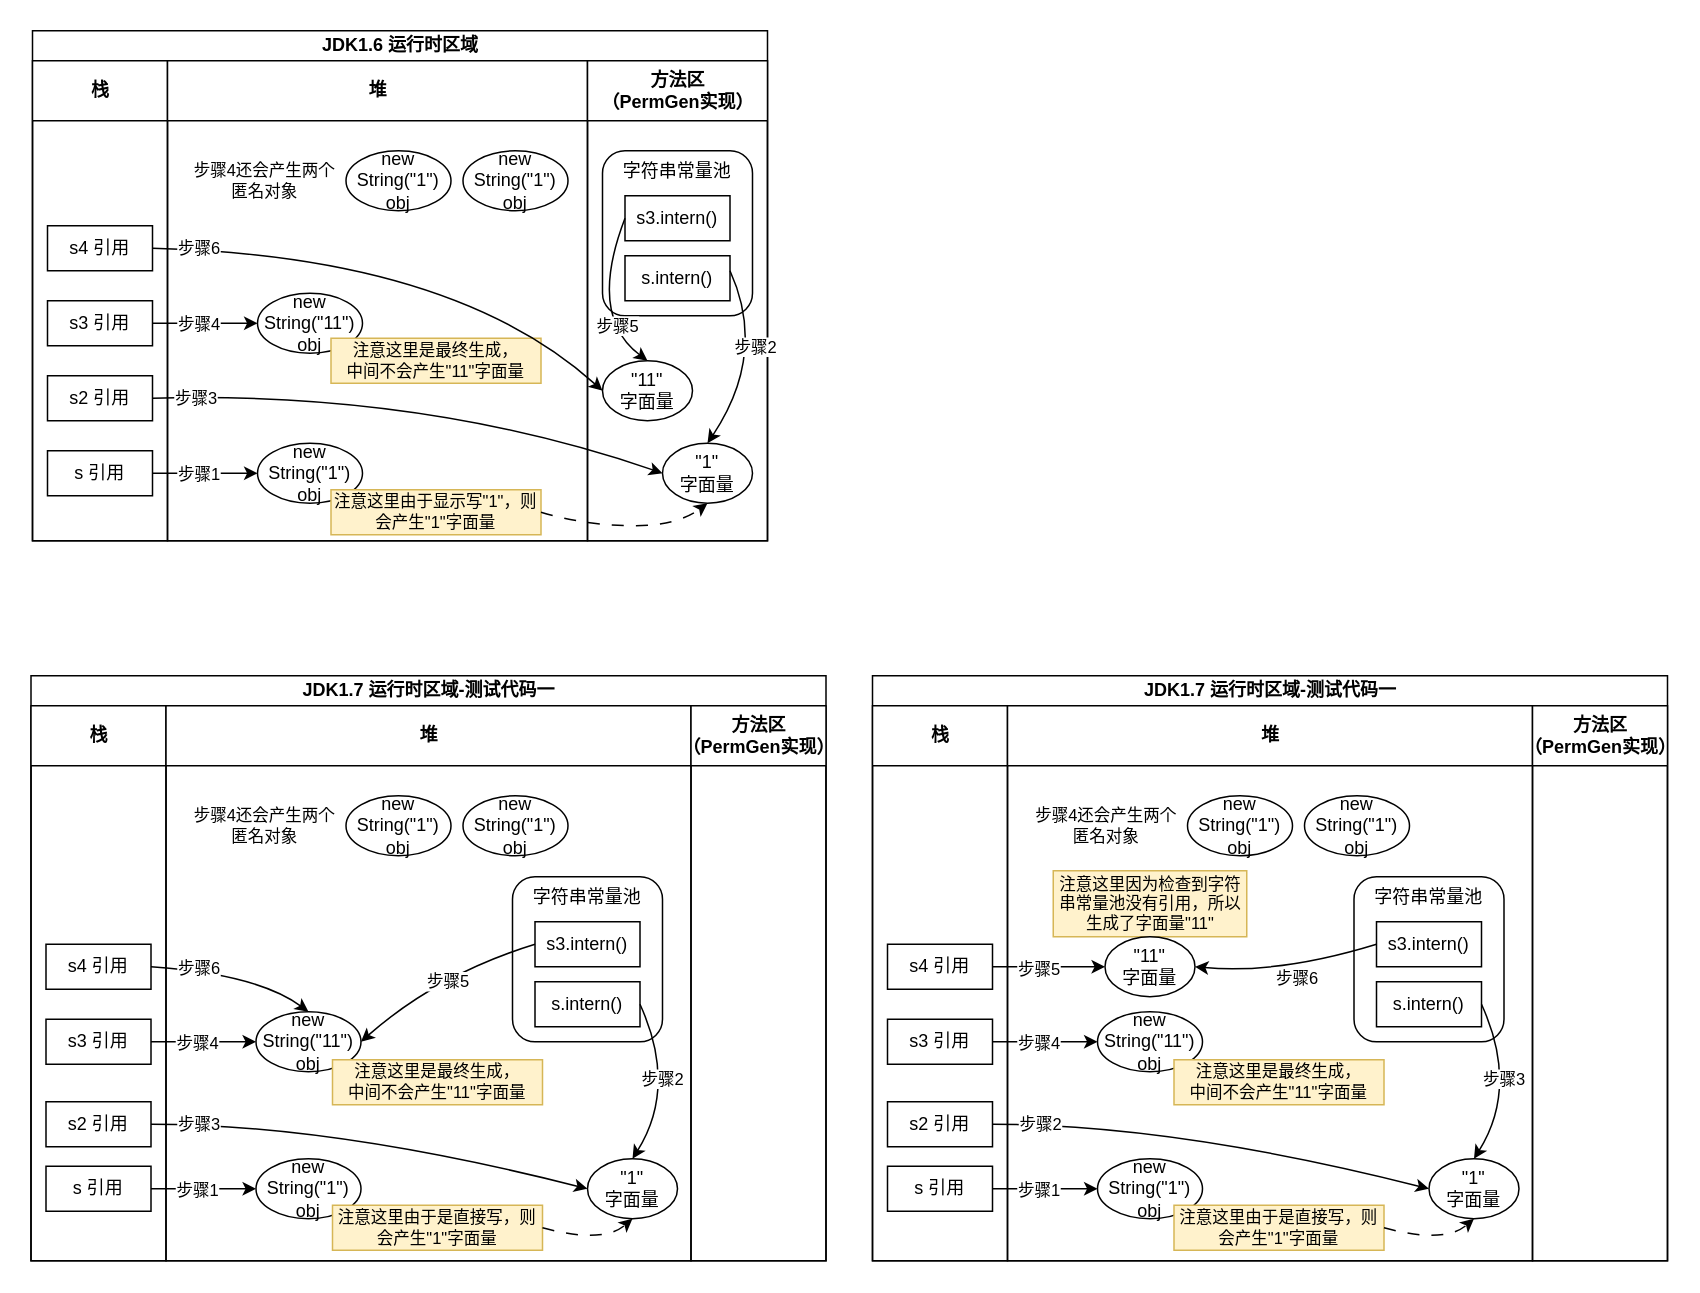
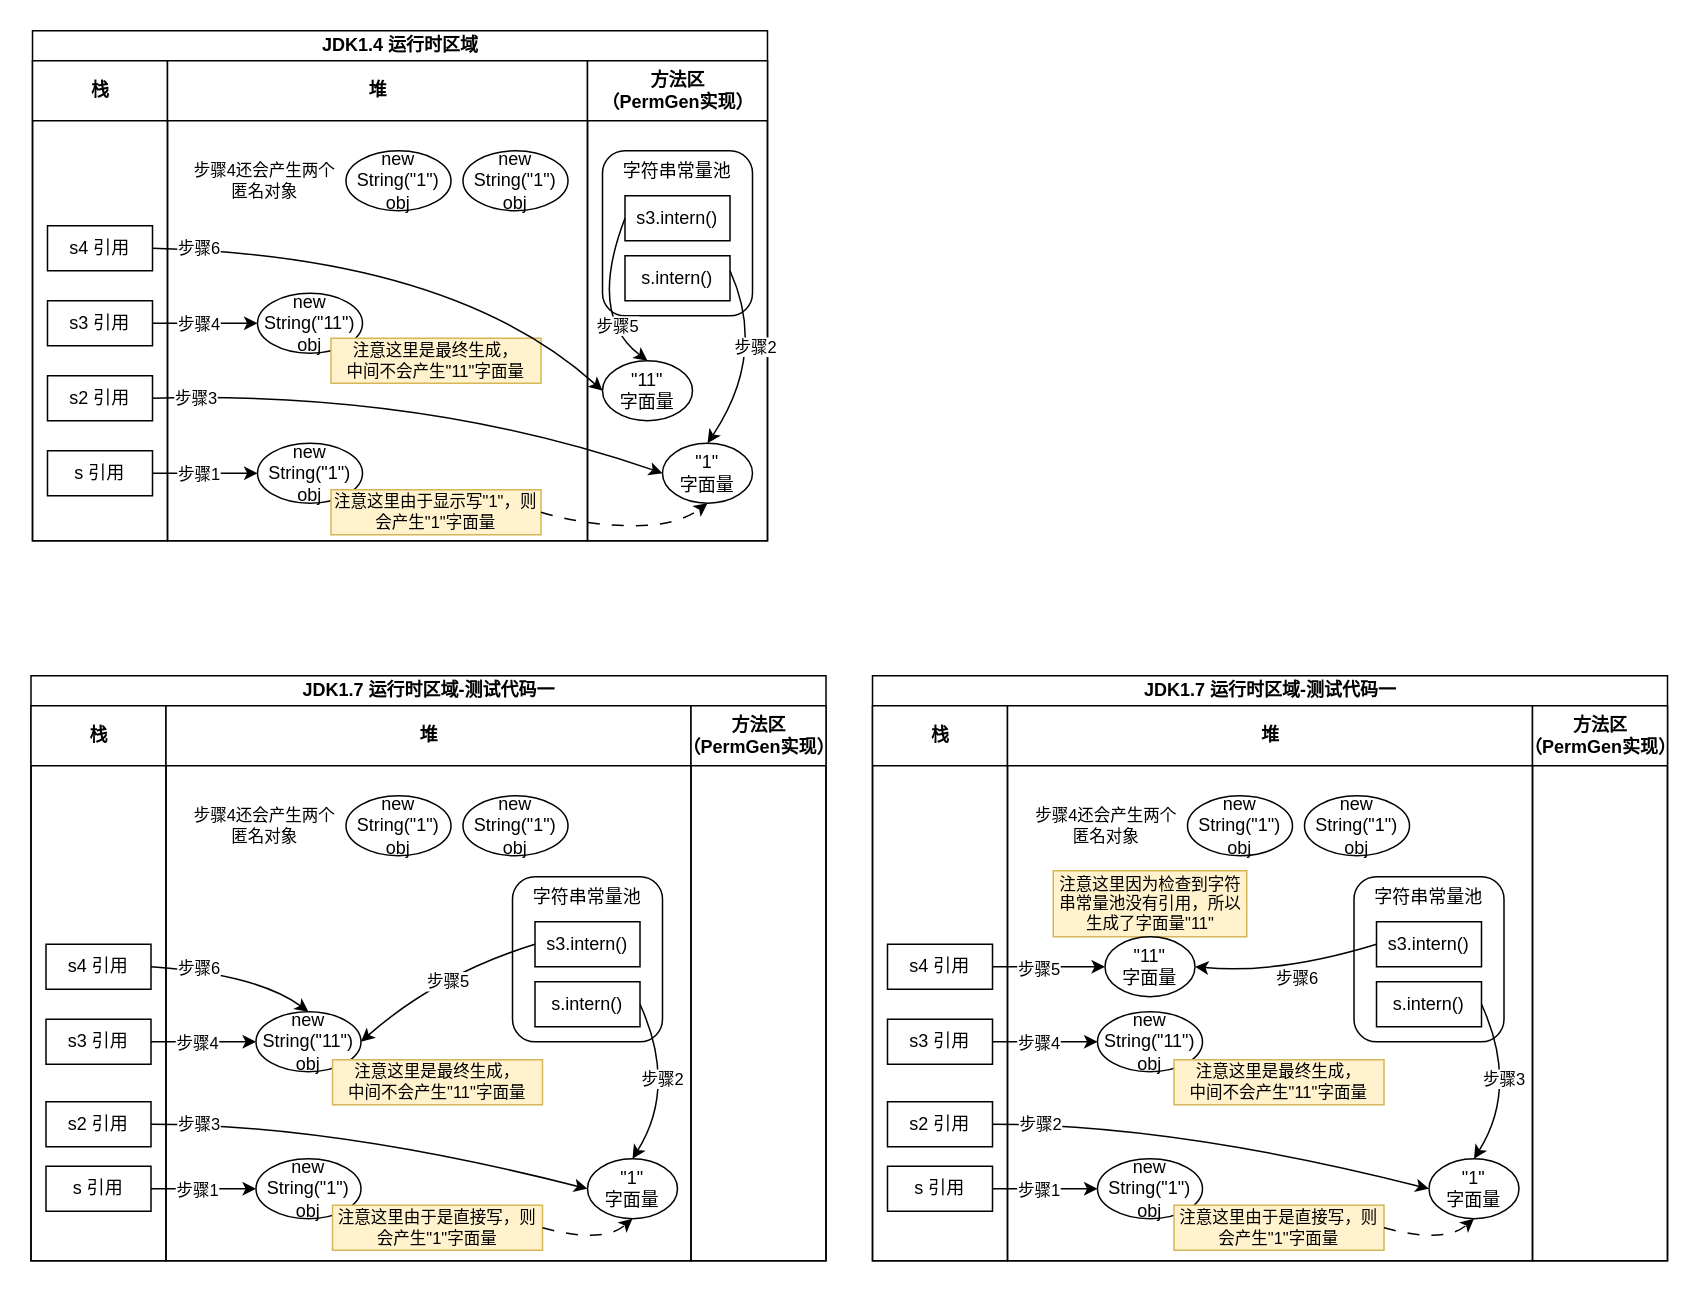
(401, 46) -> (401, 46)
